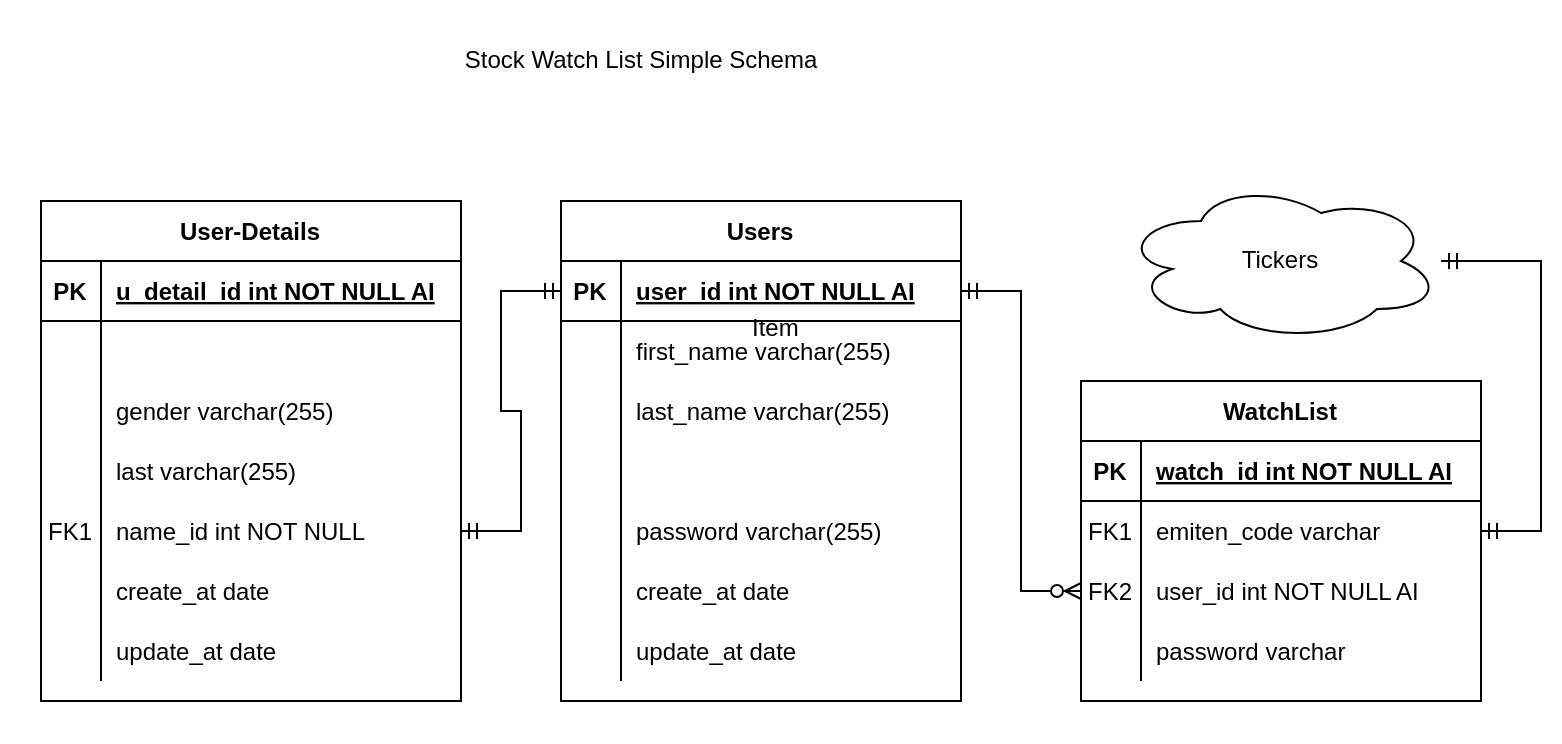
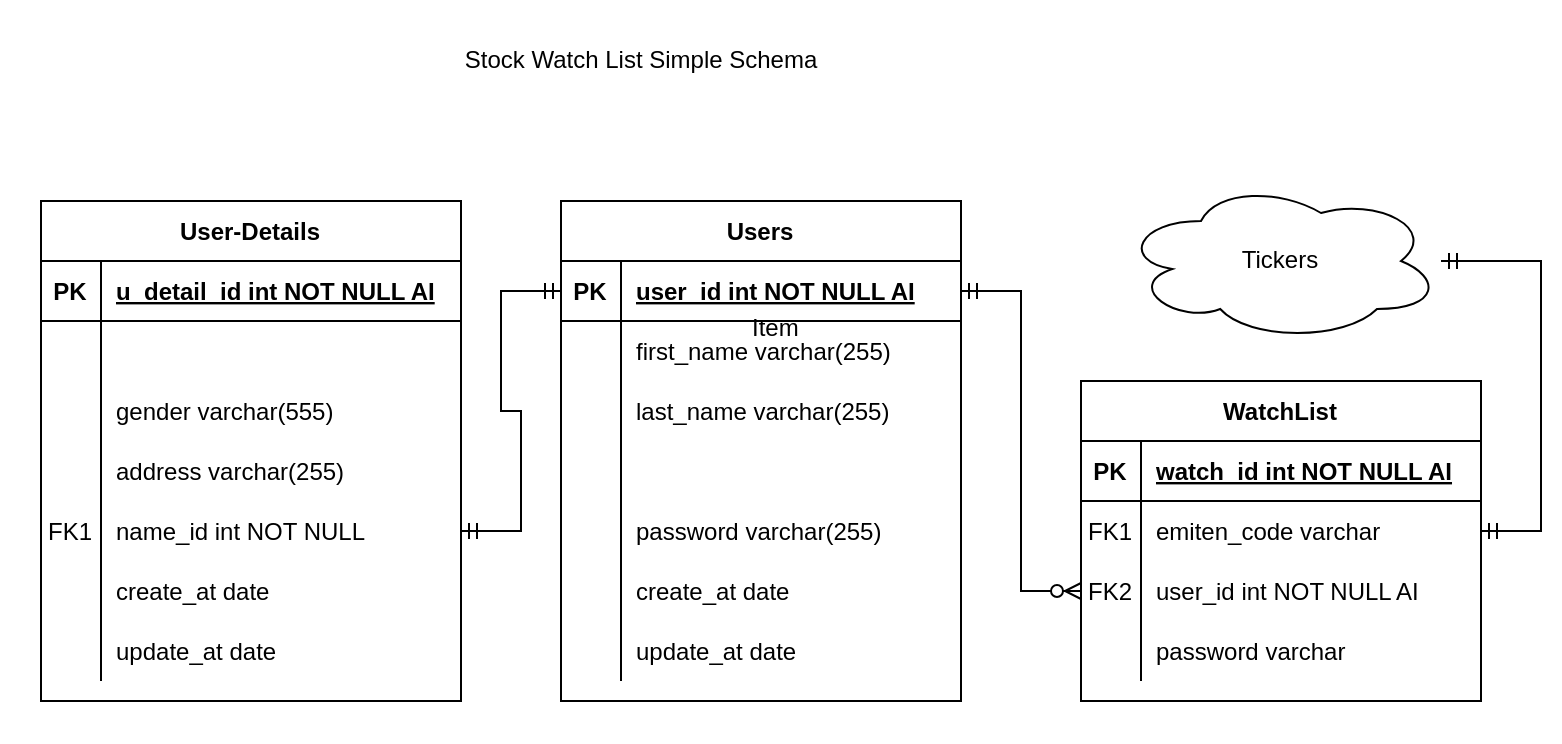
(241, 412) -> (241, 412)
(224, 472) -> (247, 472)
